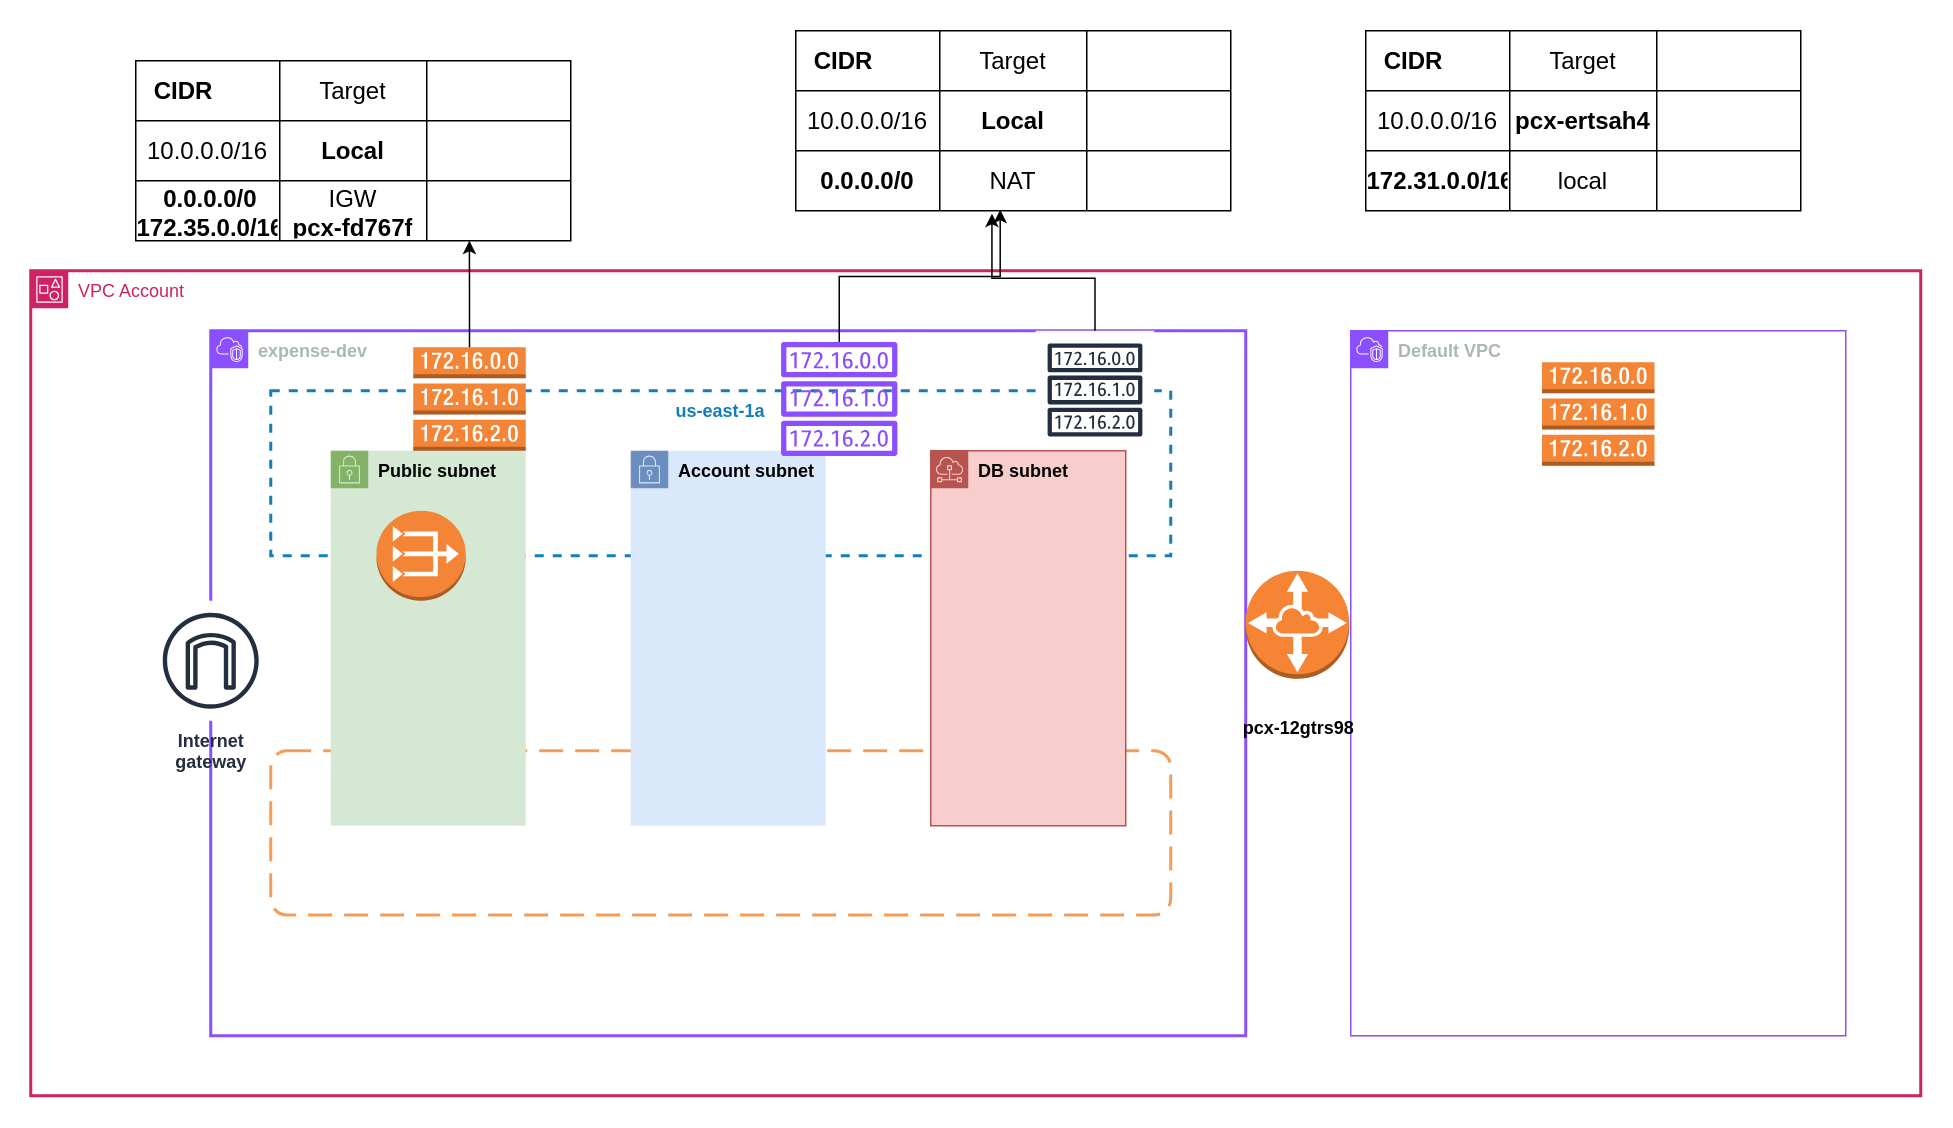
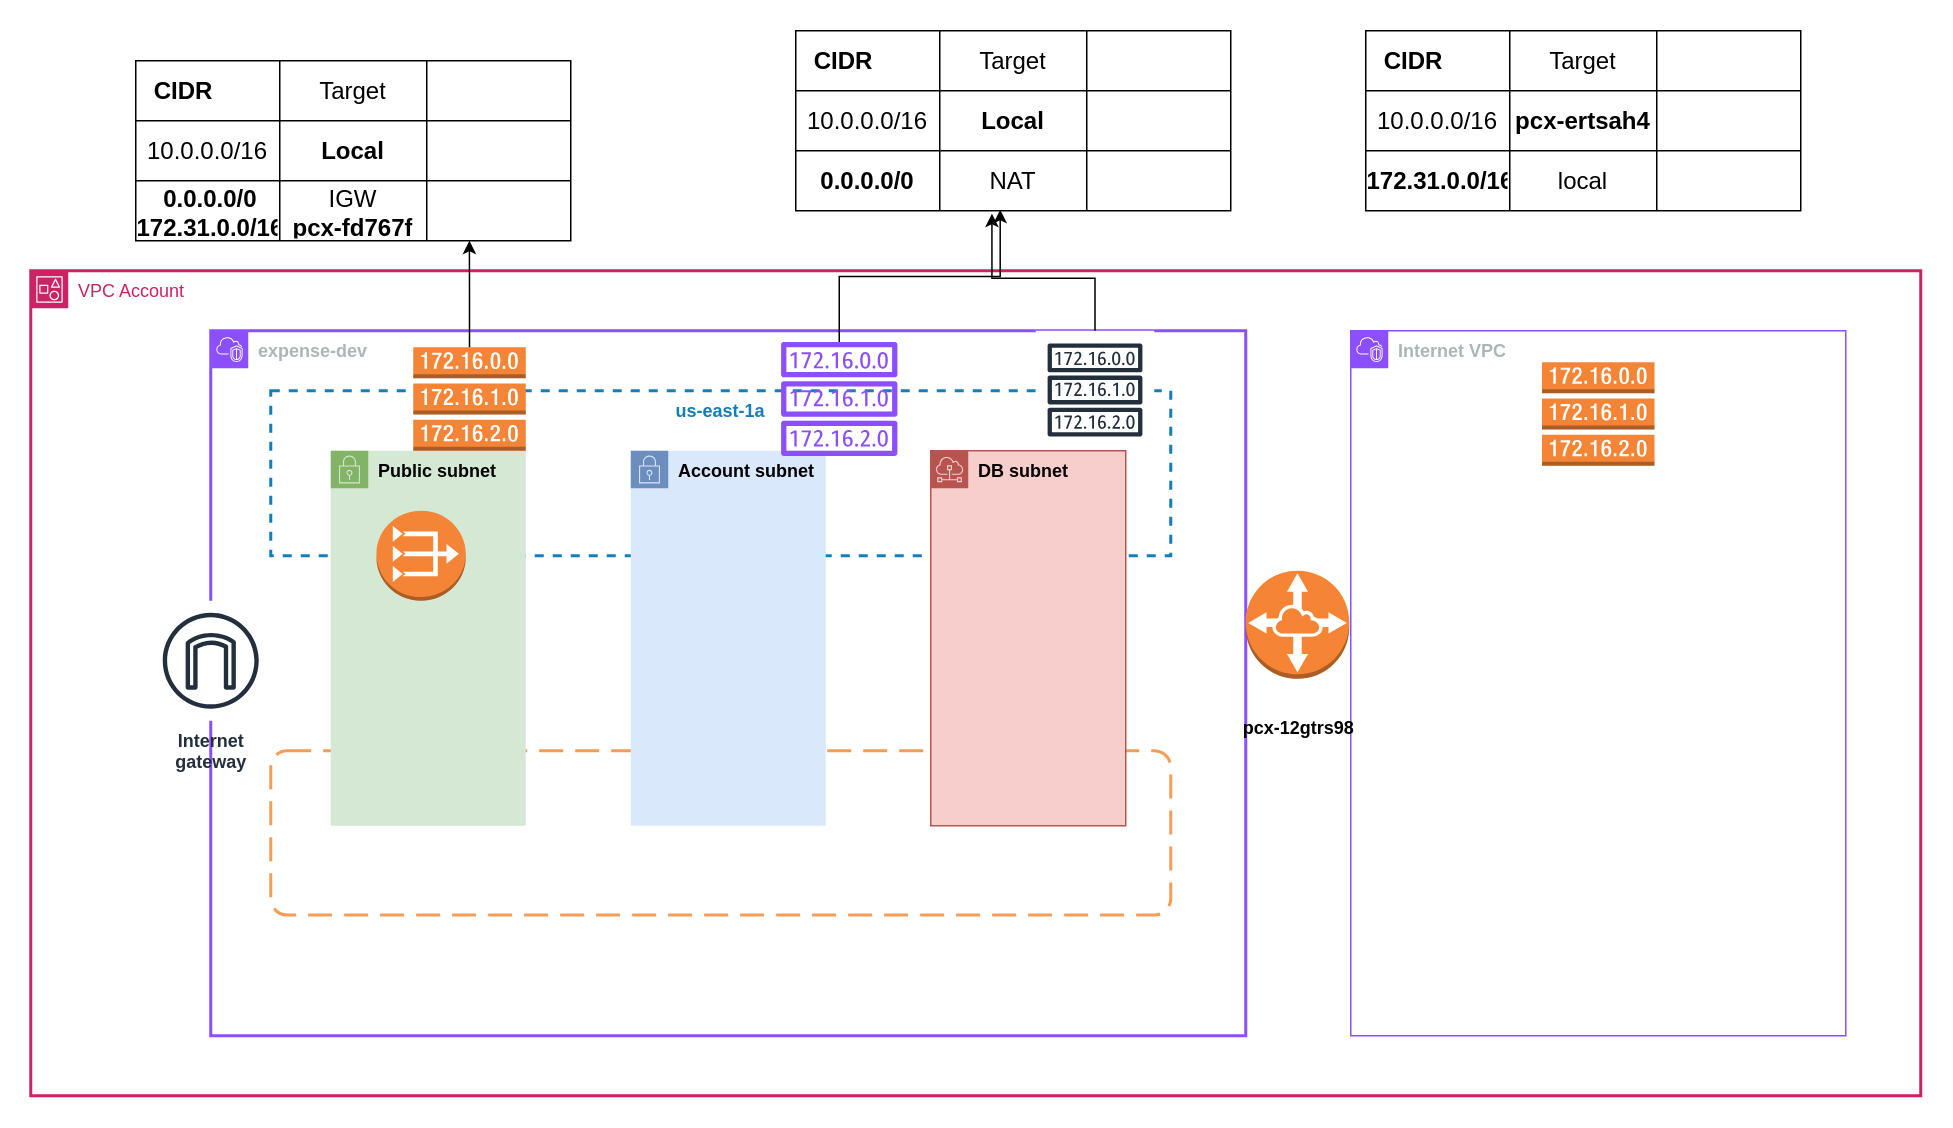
(208, 211) -> (208, 211)
(1450, 352) -> (1457, 352)
